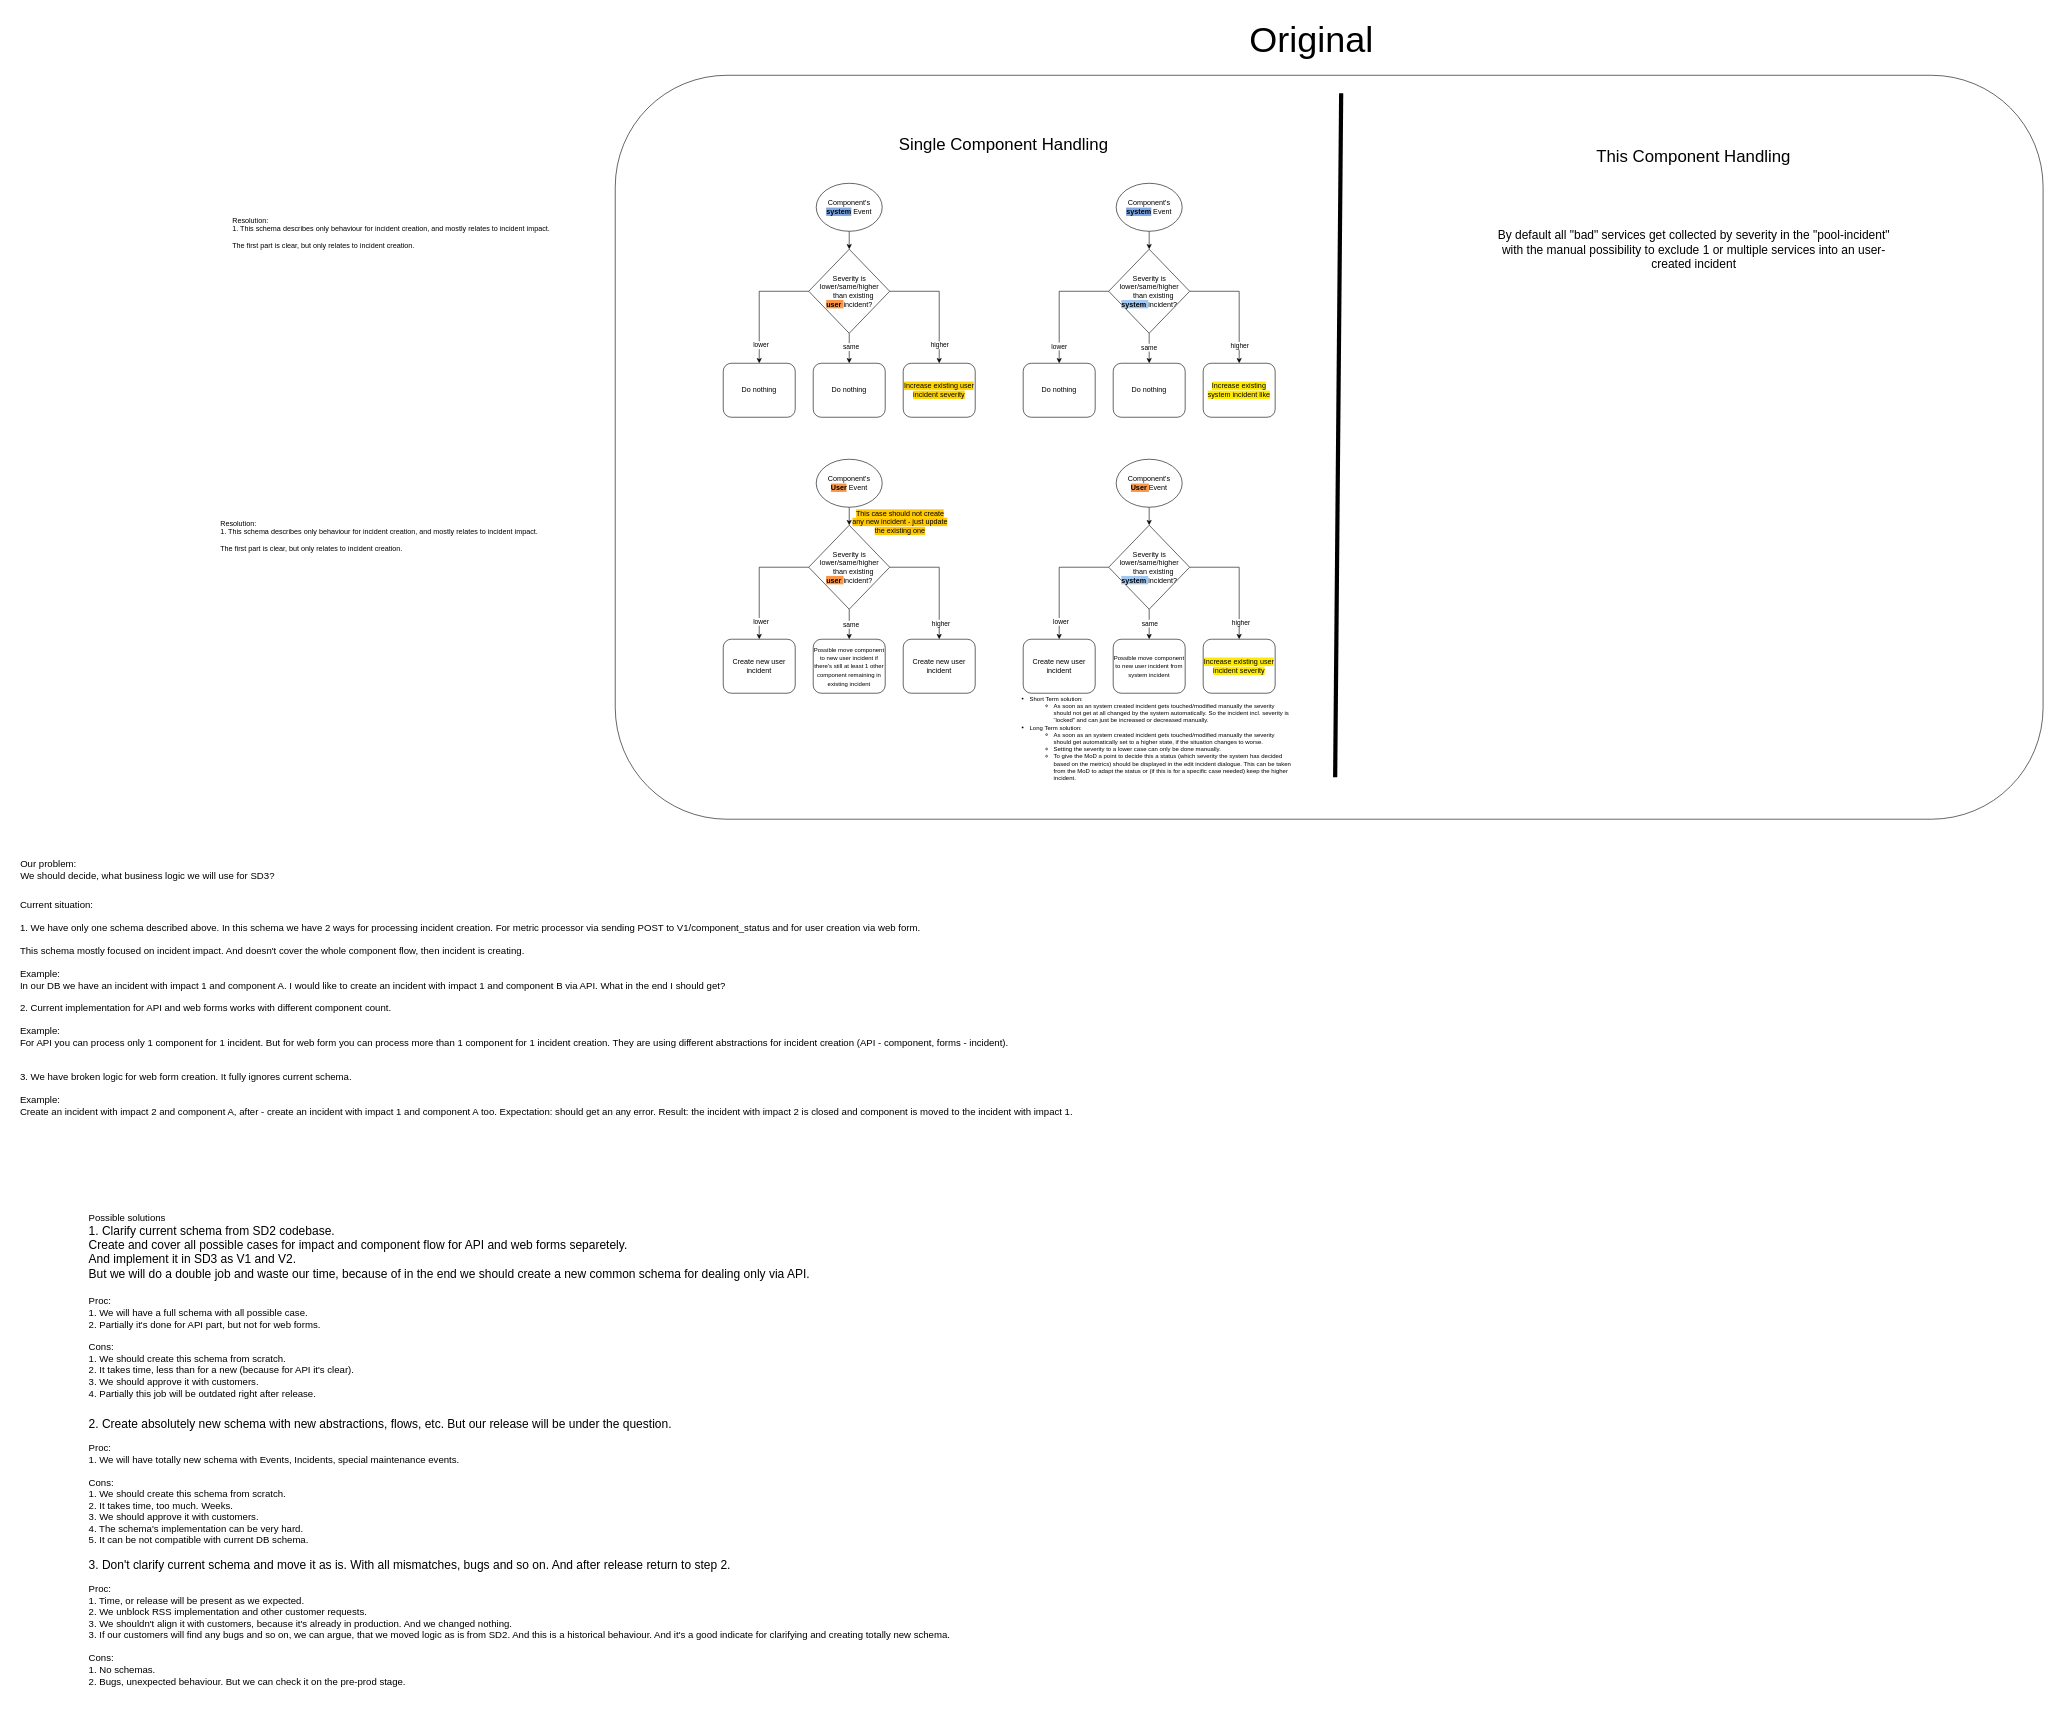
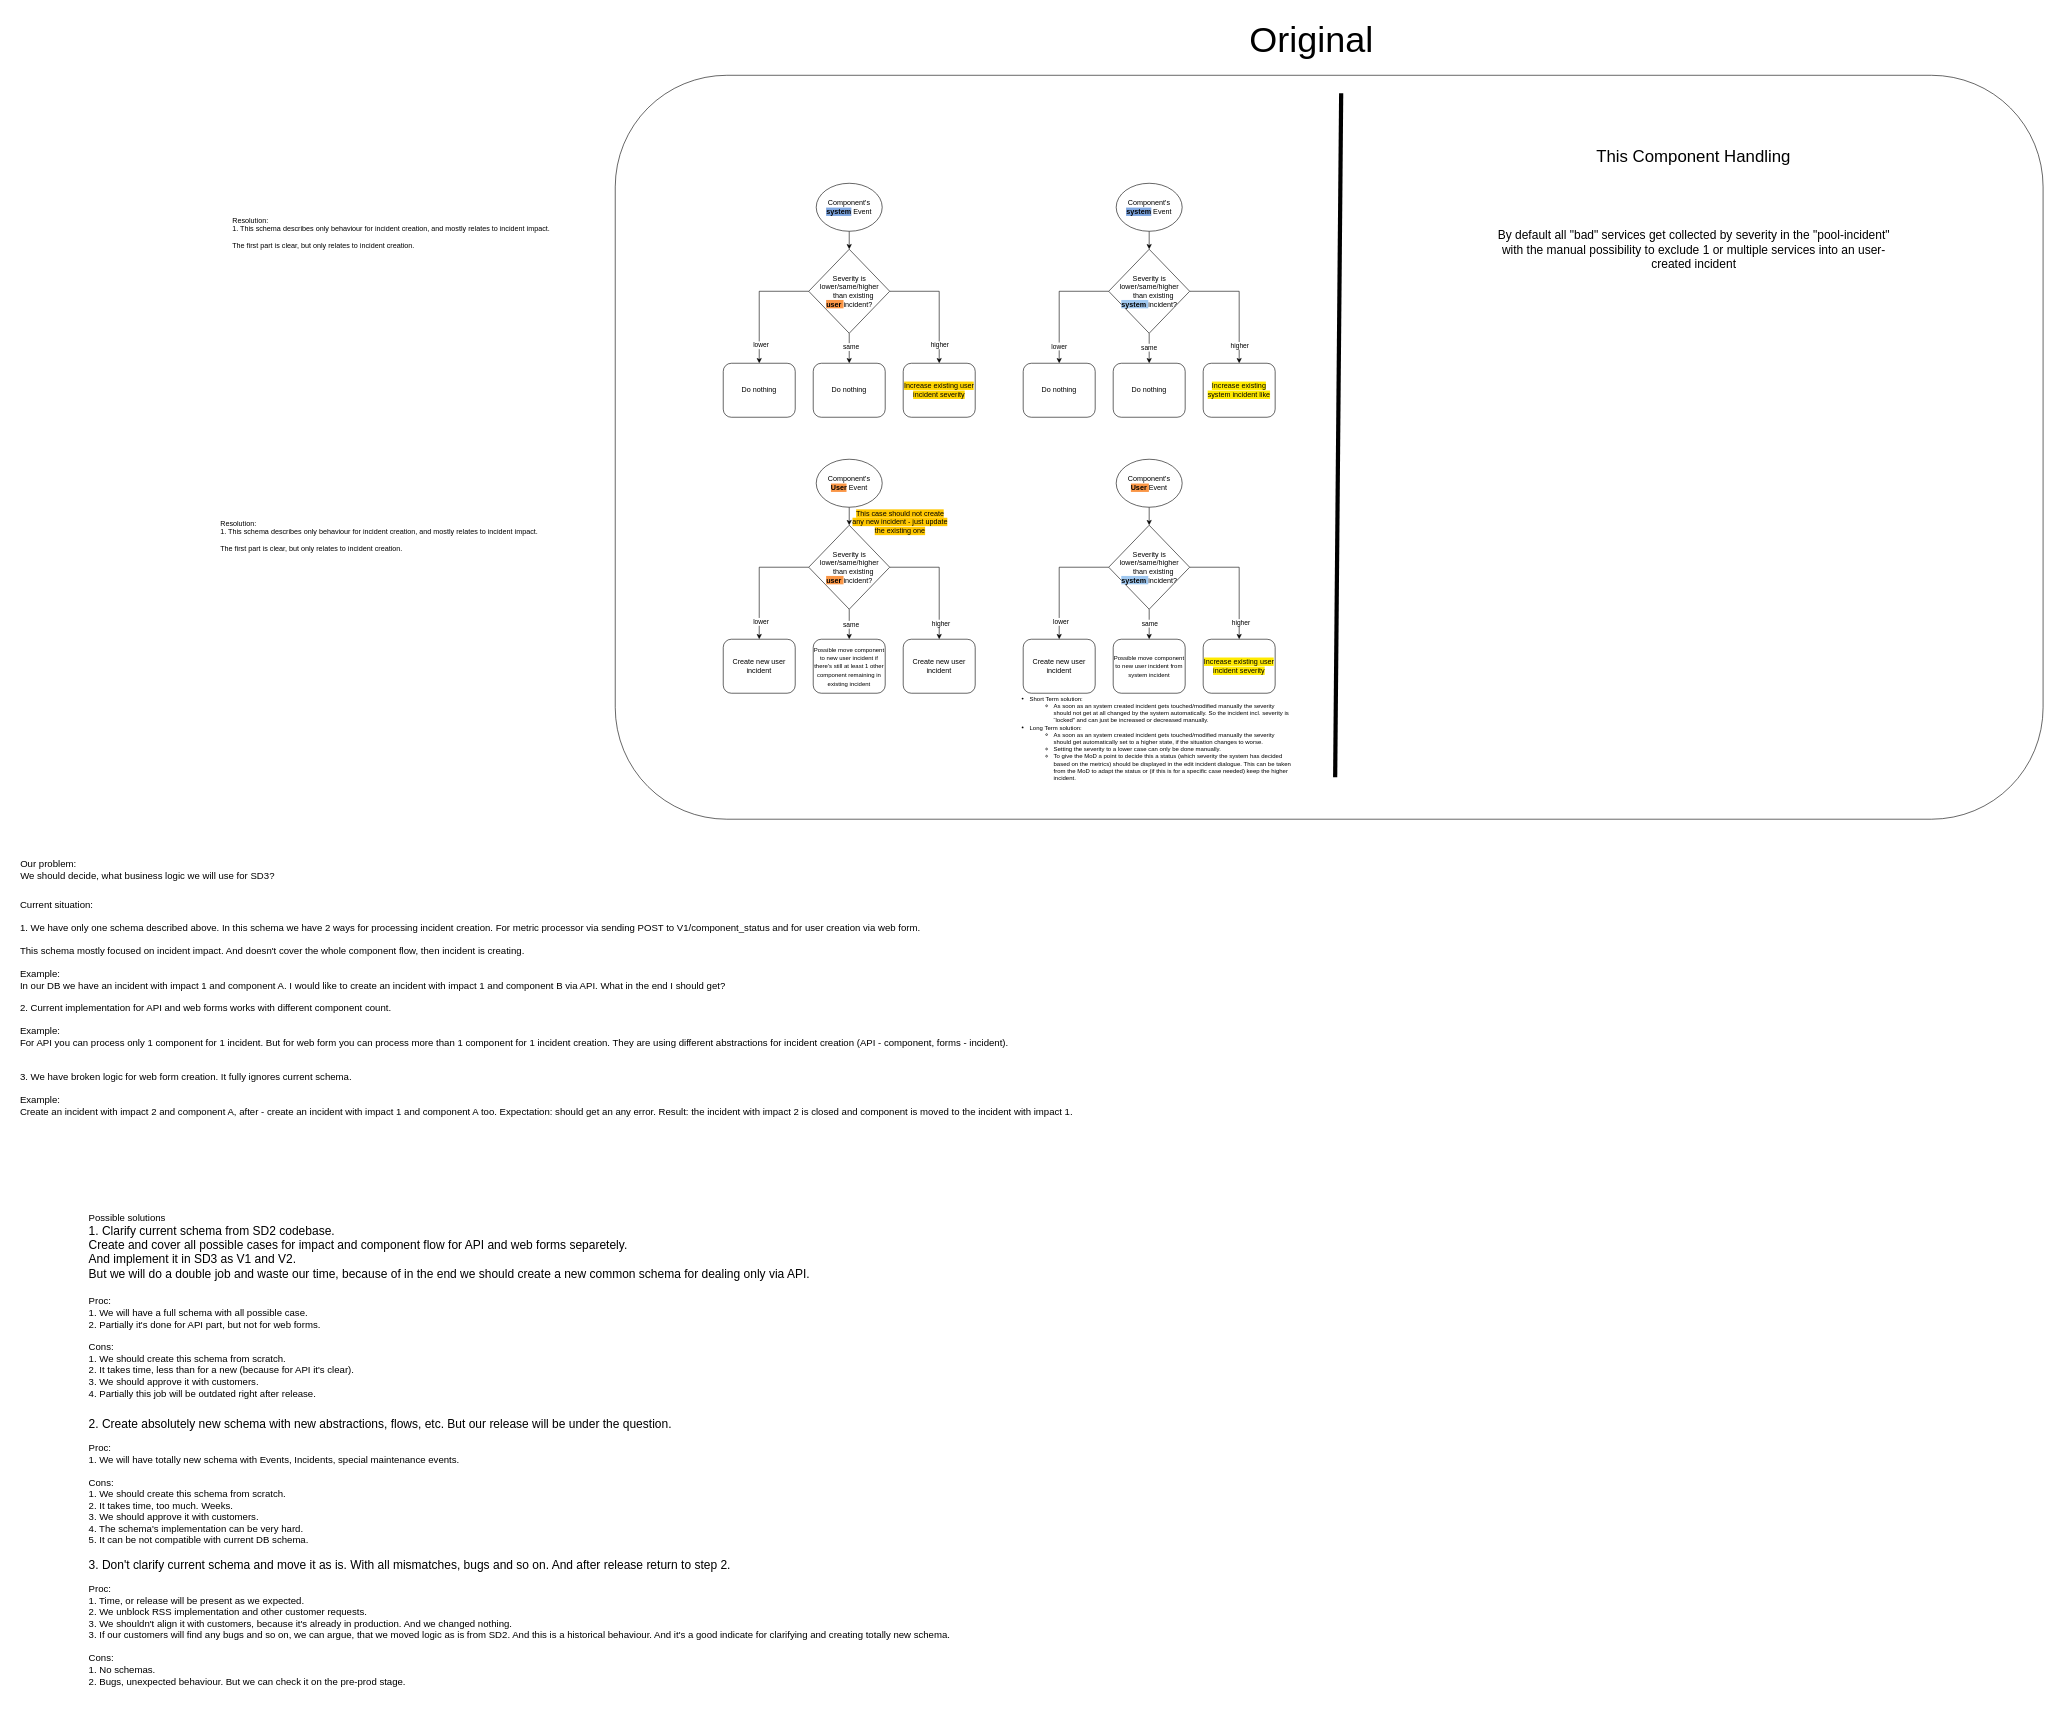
(1004, 144) -> none
